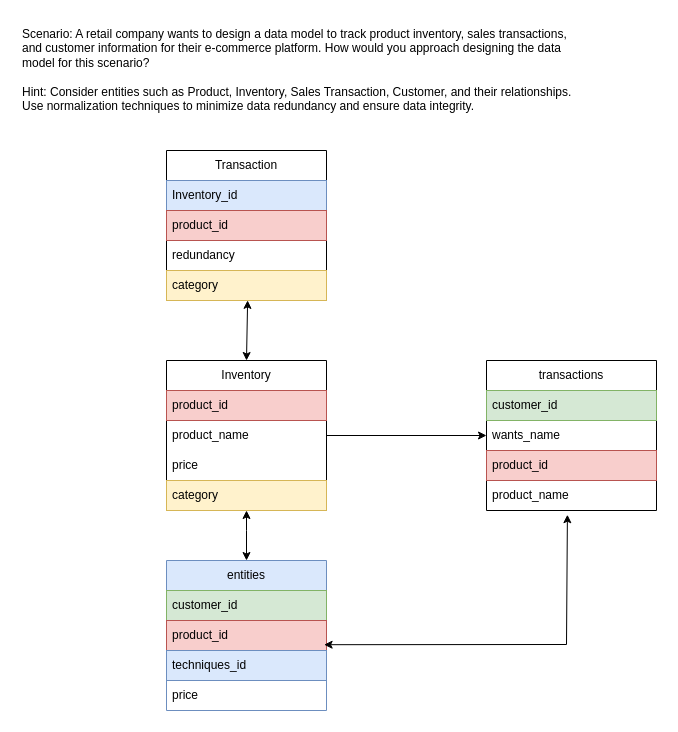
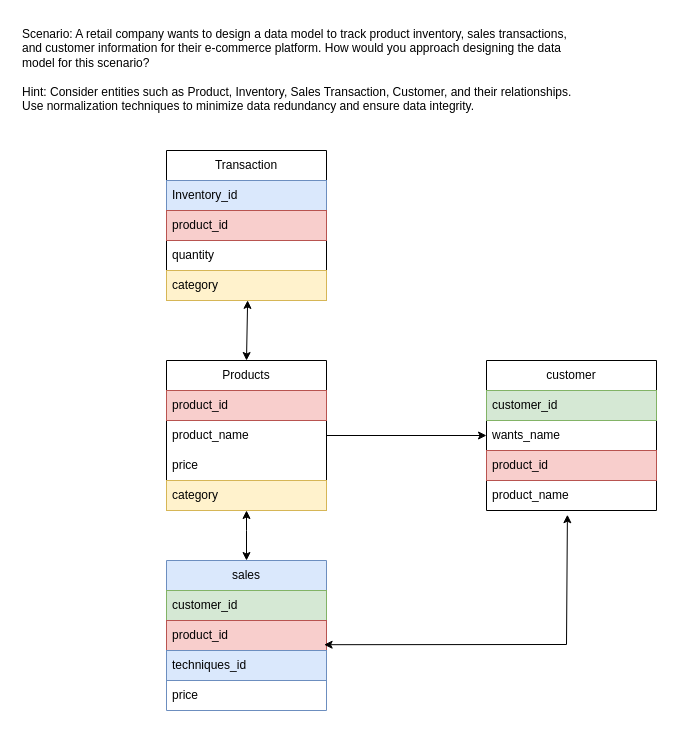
(206, 256) -> (198, 256)
(247, 376) -> (247, 376)
(572, 376) -> (572, 376)
(247, 576) -> (247, 576)
